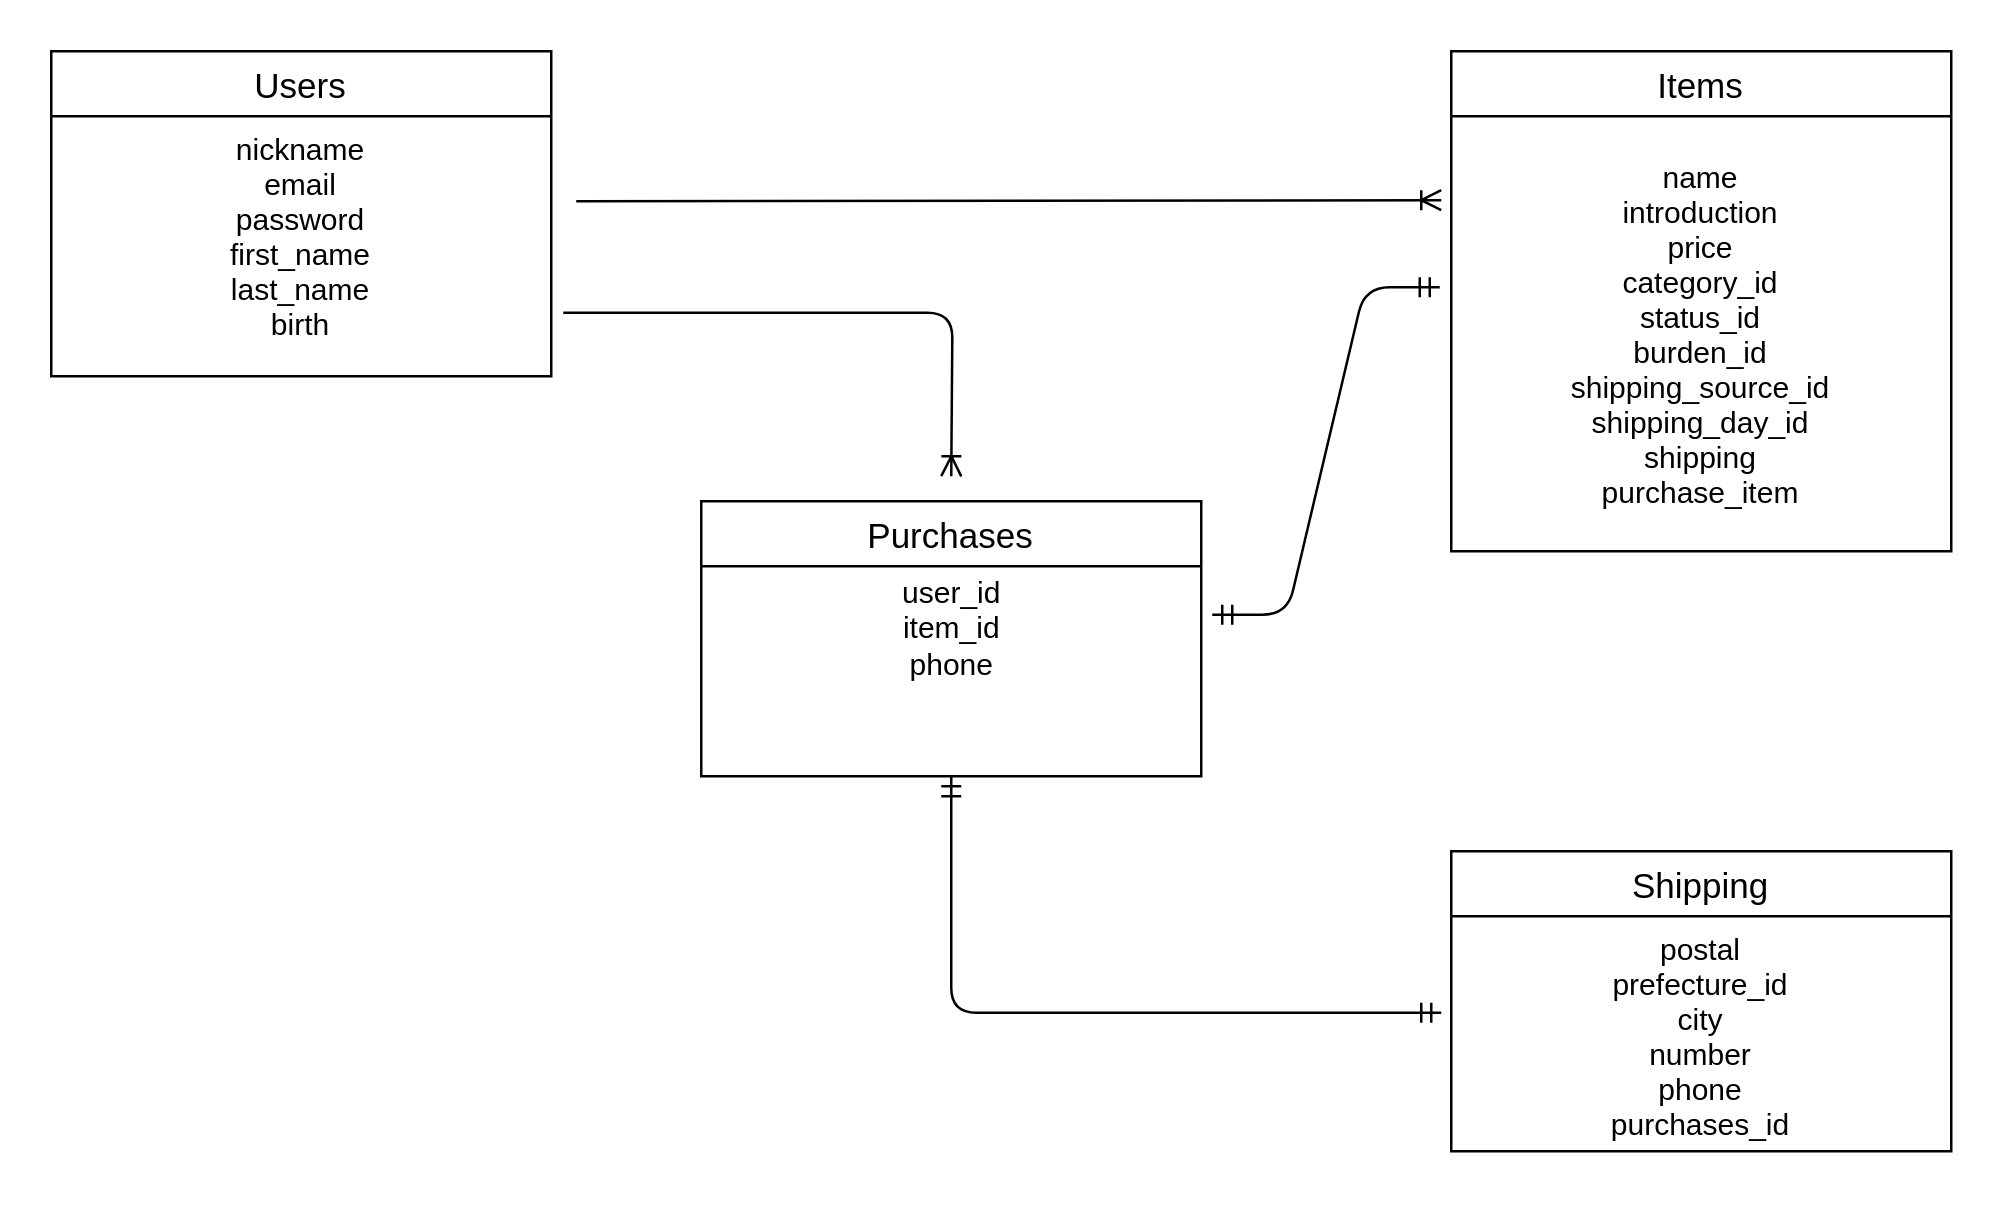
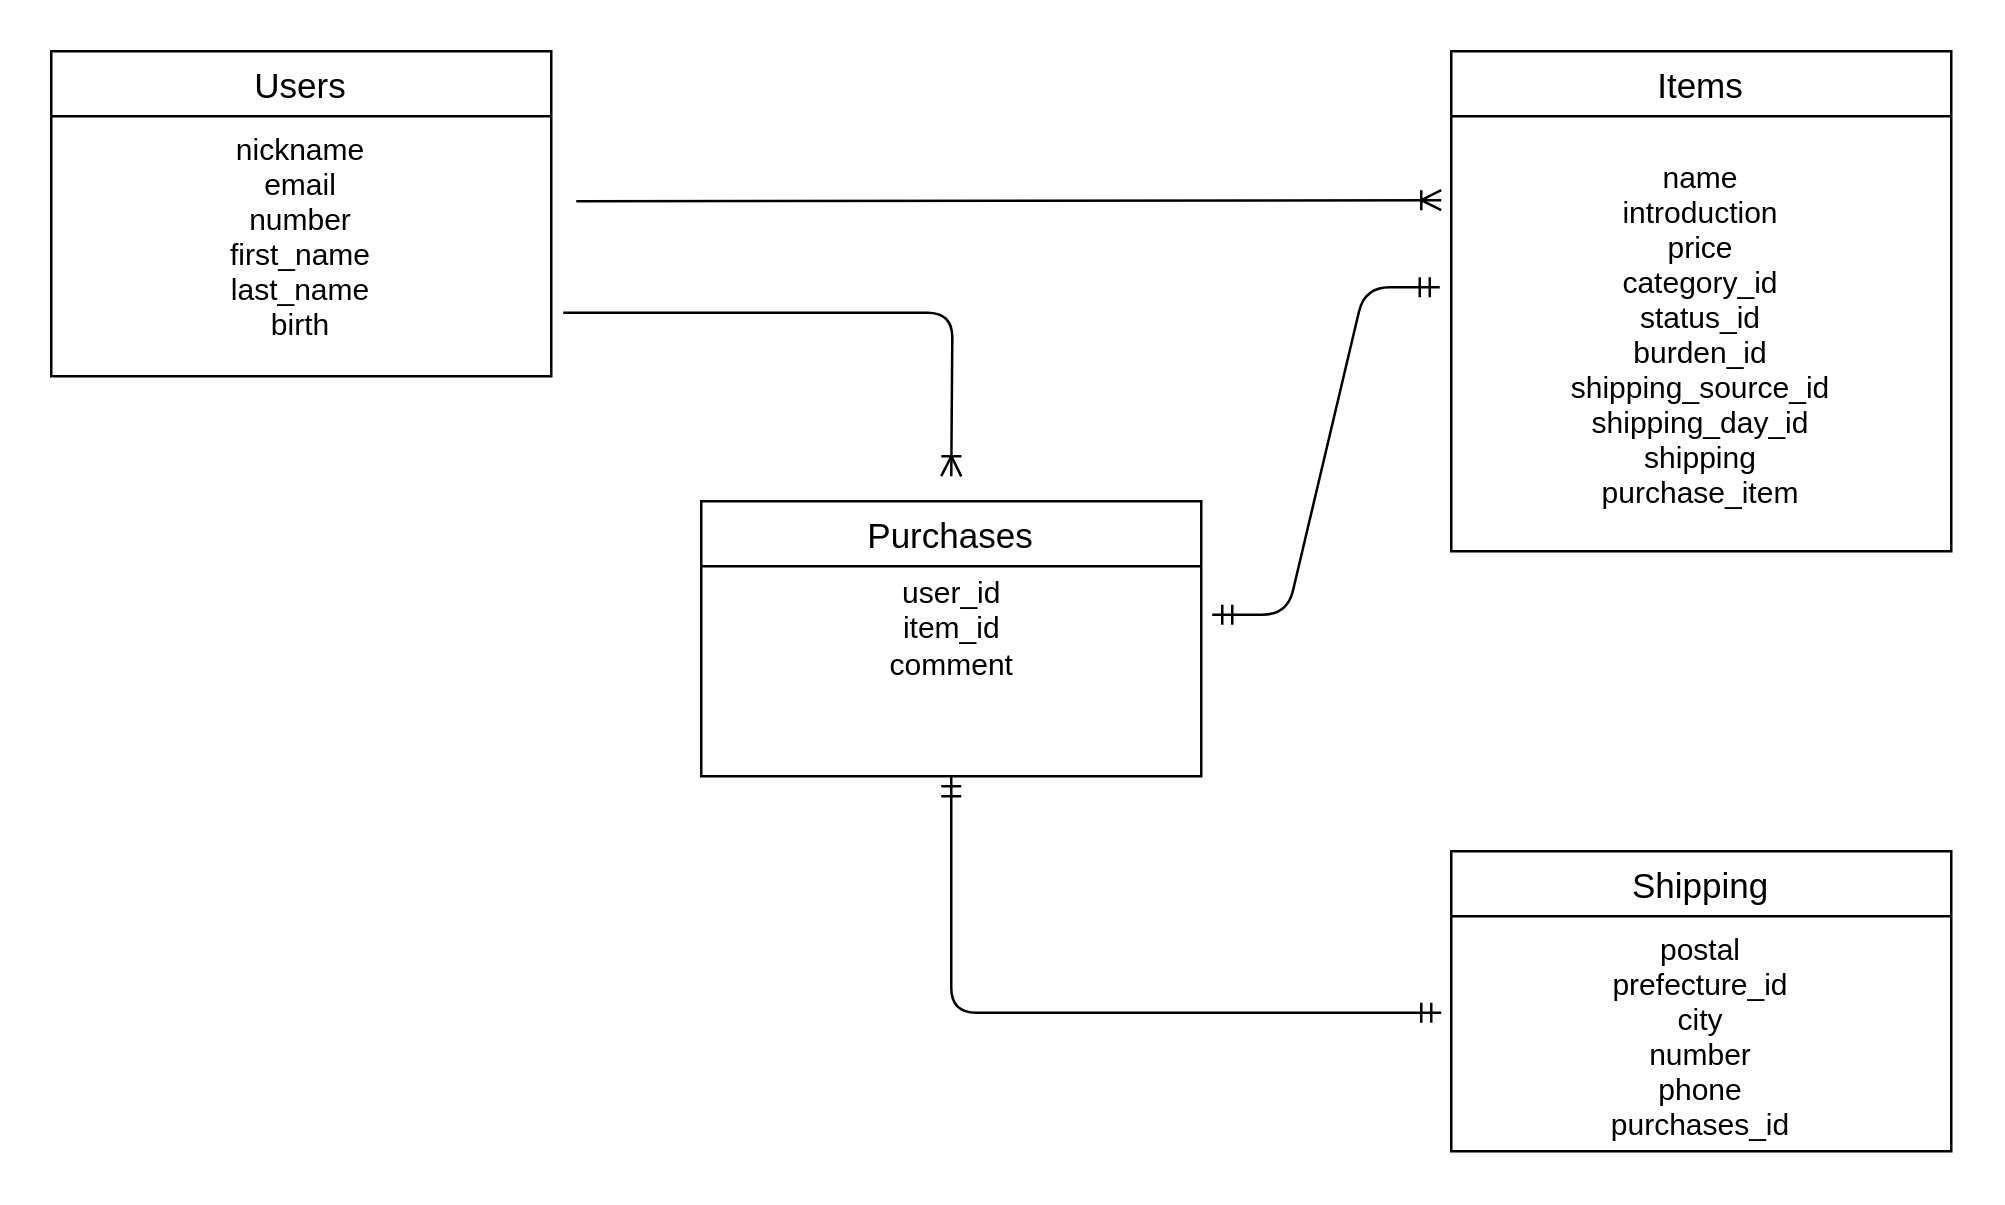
(300, 150) -> (300, 150)
(953, 629) -> (953, 629)
